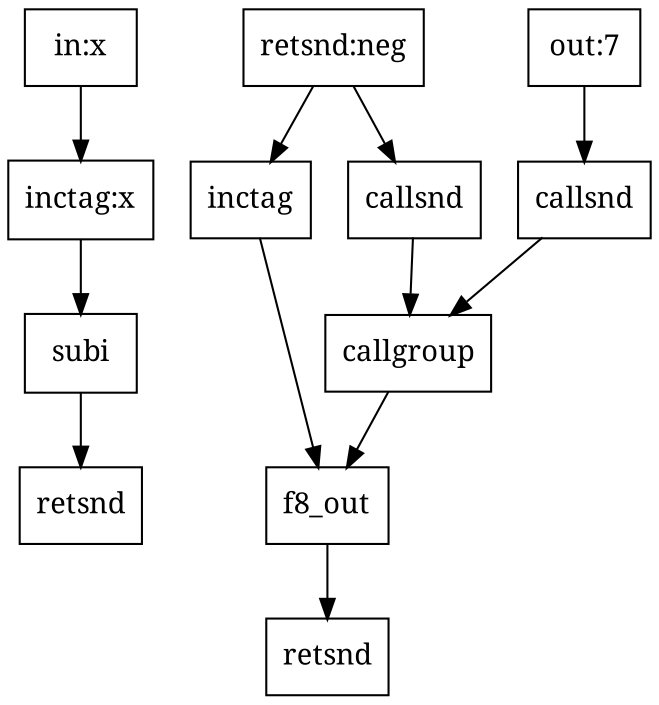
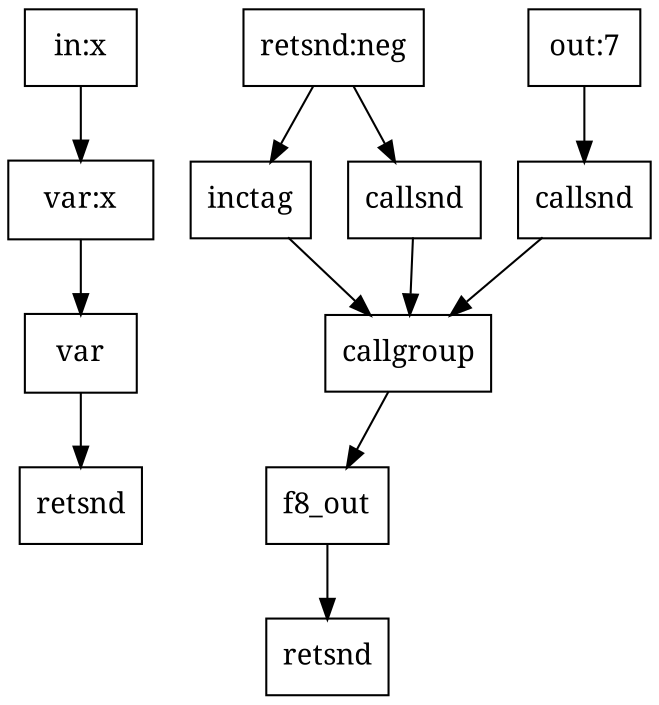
(81, 200) -> (81, 200)
(287, 343) -> (322, 269)
(81, 353) -> (81, 353)
